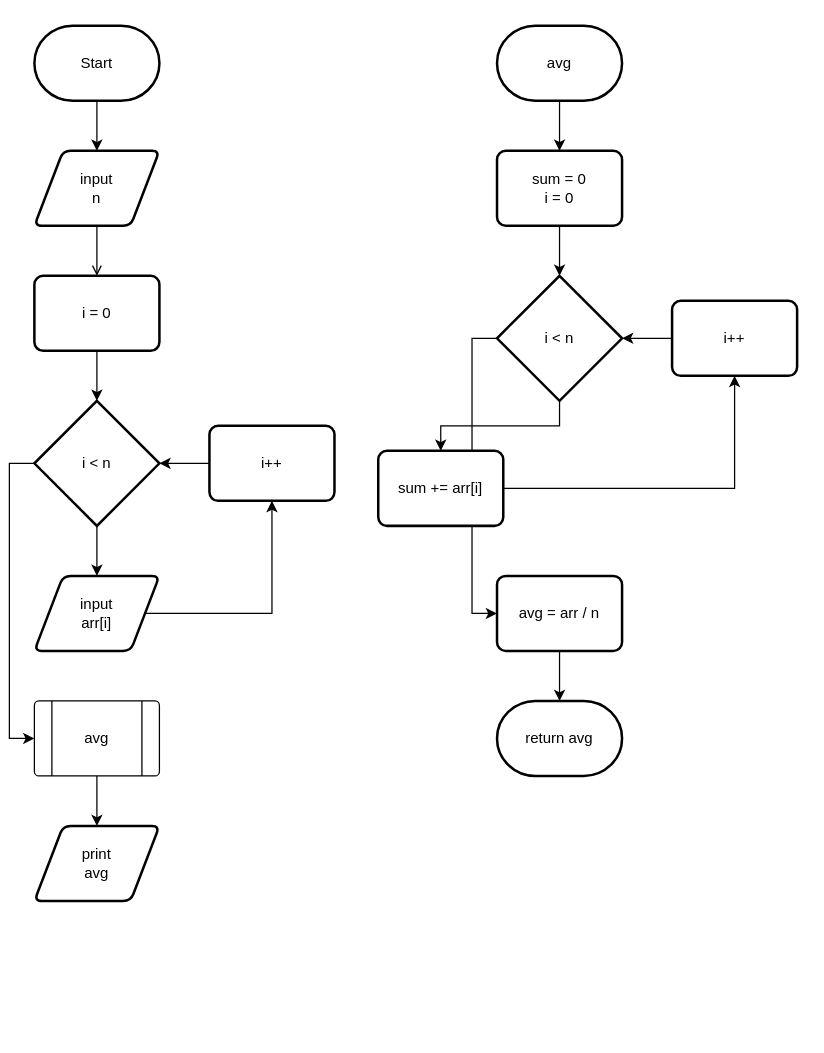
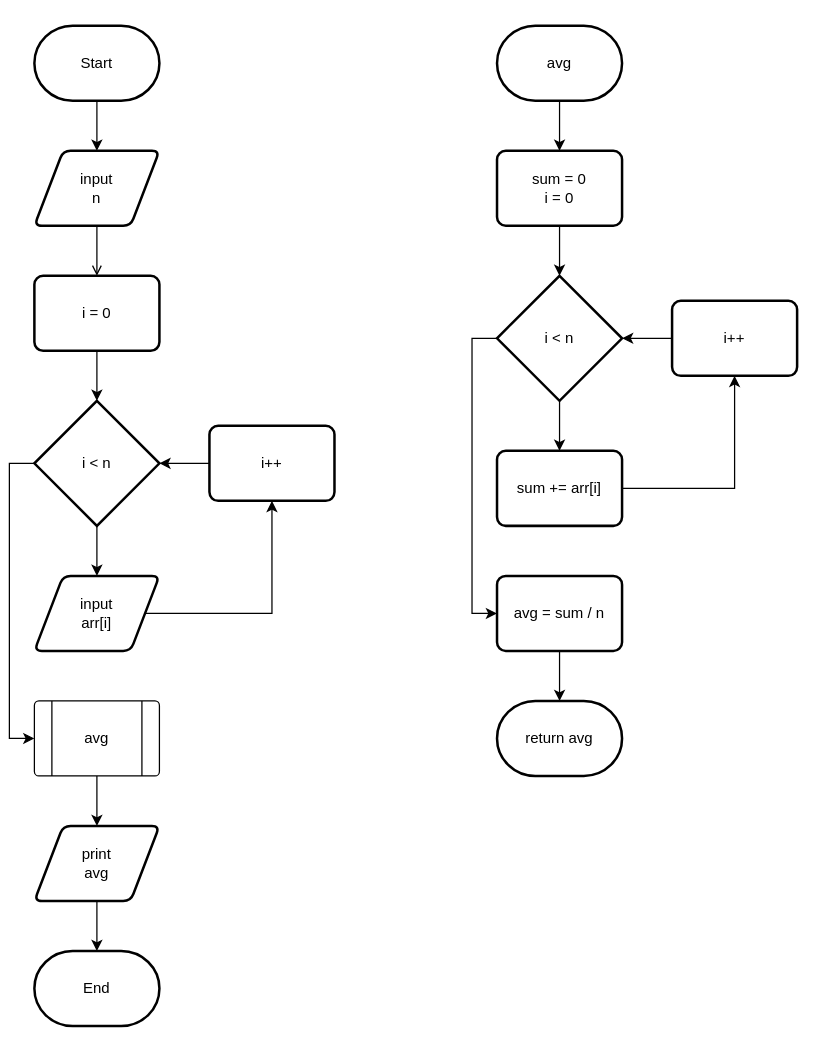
(441, 488) -> (559, 488)
(559, 613) -> (559, 613)
none -> (97, 922)
none -> (97, 988)
